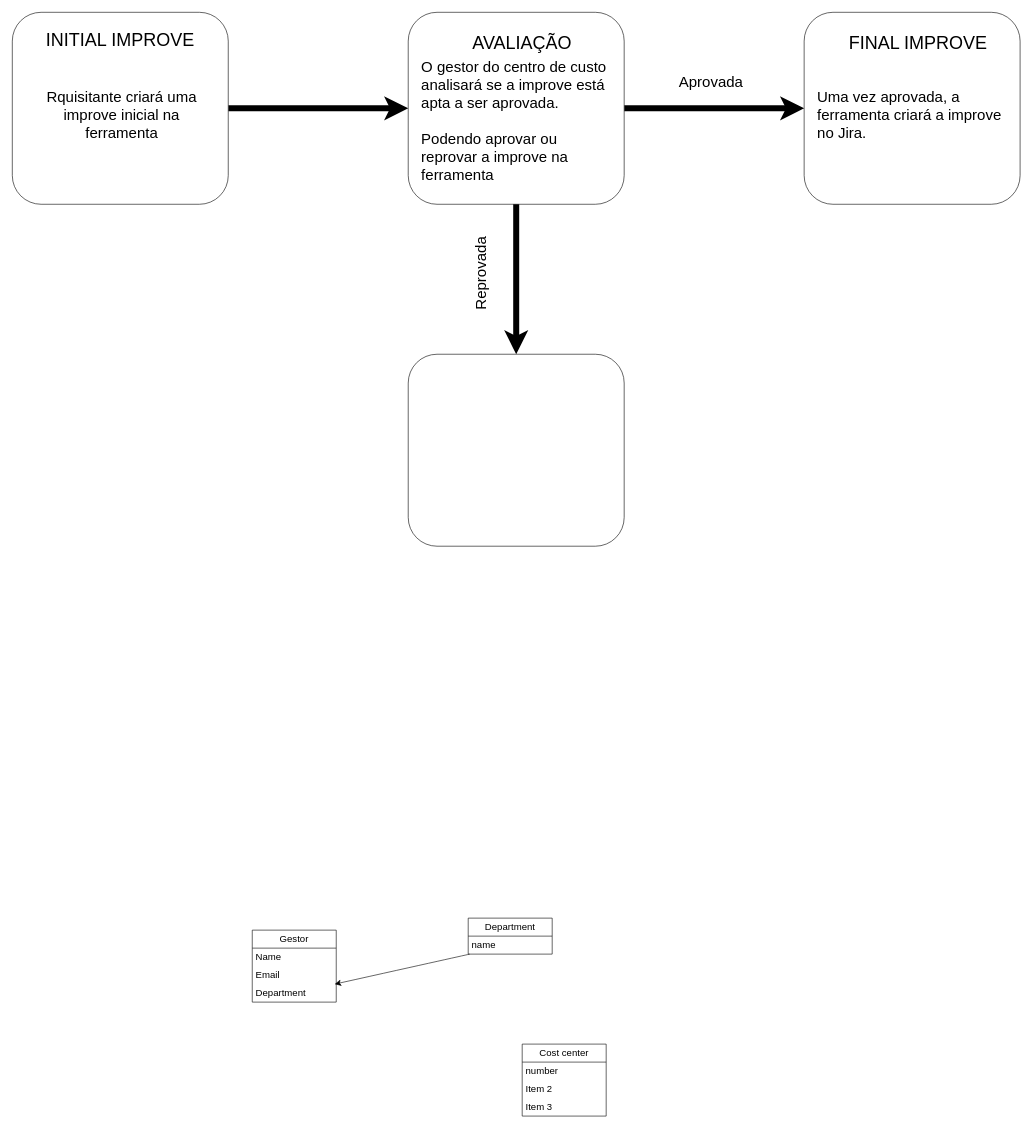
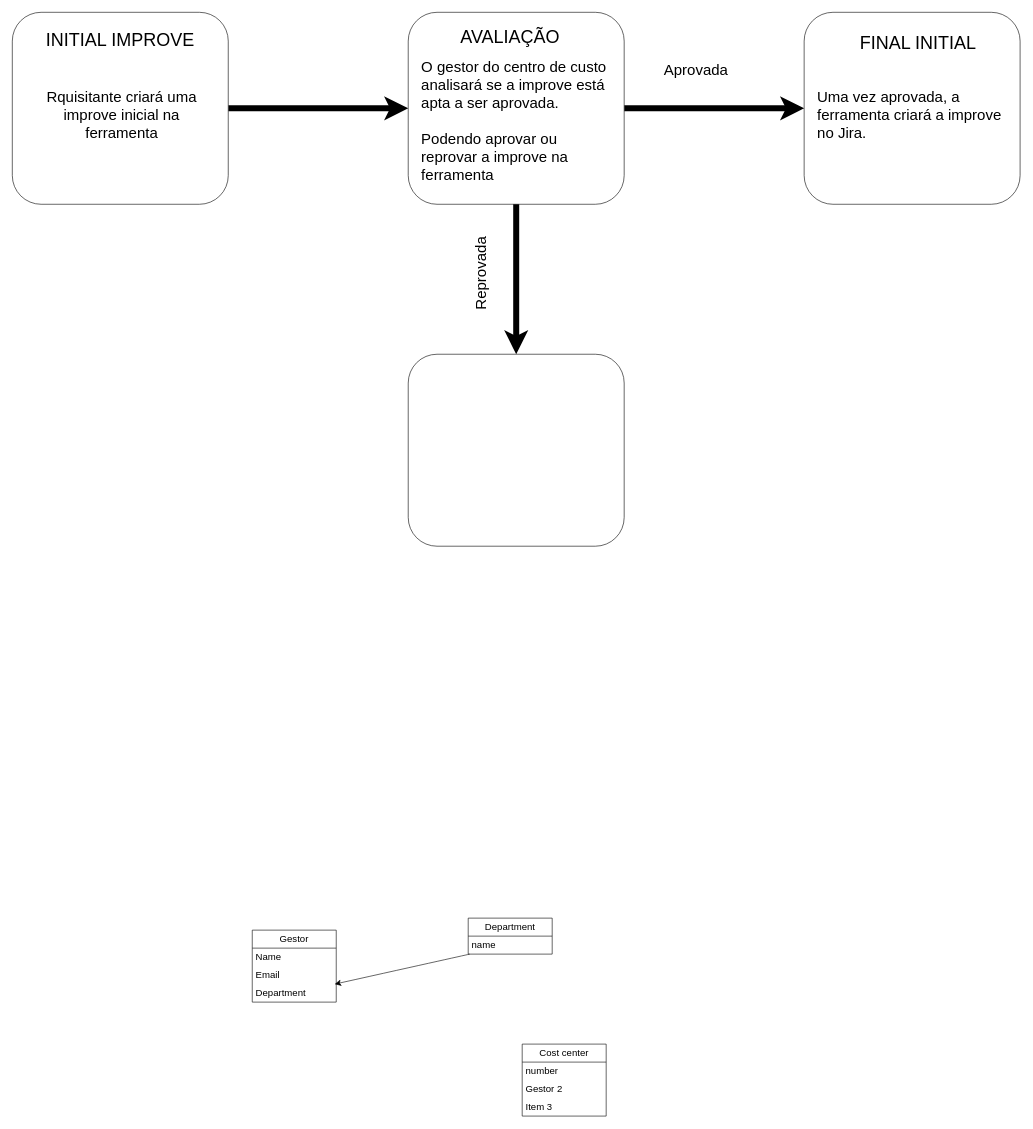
(522, 42) -> (510, 36)
(918, 42) -> (918, 42)
(711, 81) -> (696, 69)
(541, 1089) -> (546, 1089)
